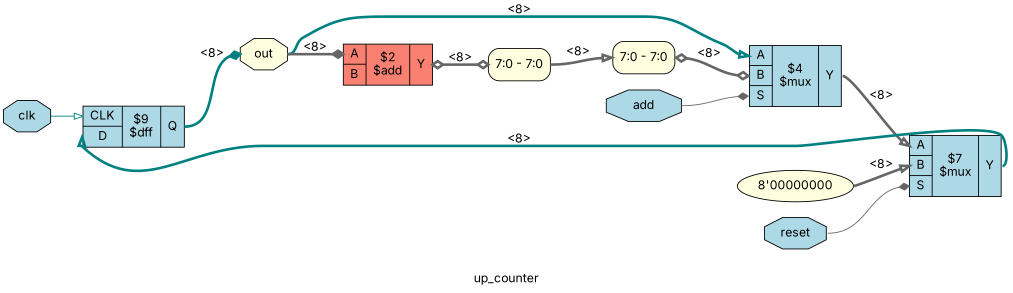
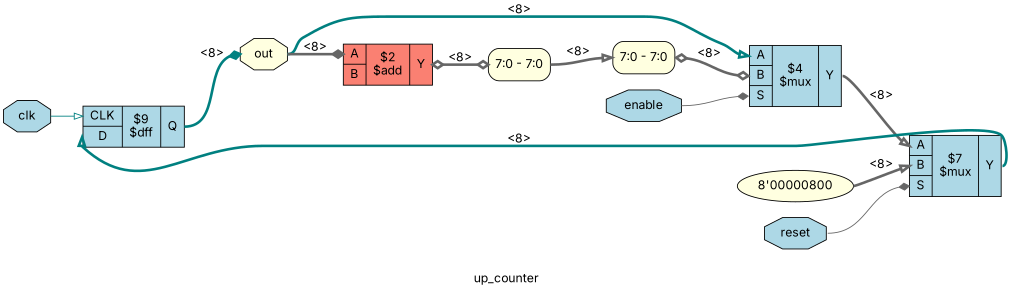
(644, 106) -> (644, 106)
(795, 186) -> (795, 186)
